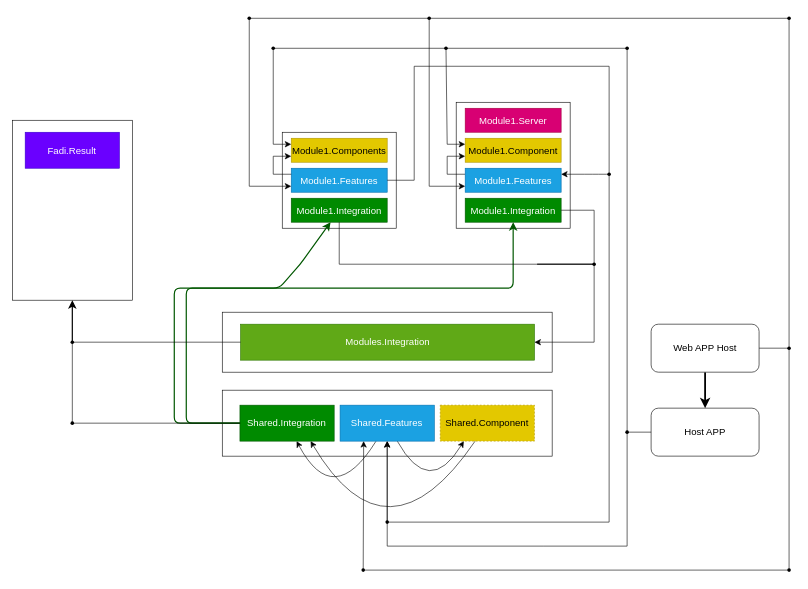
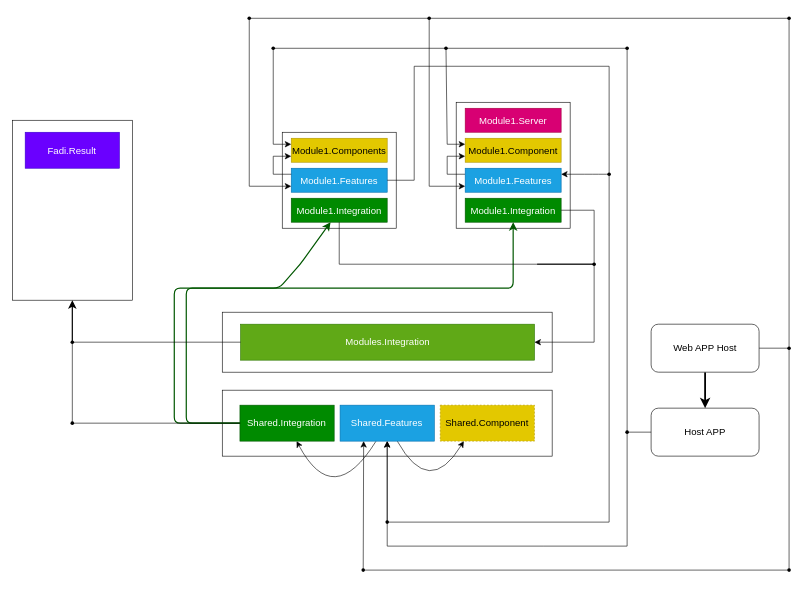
(440, 483) -> none
